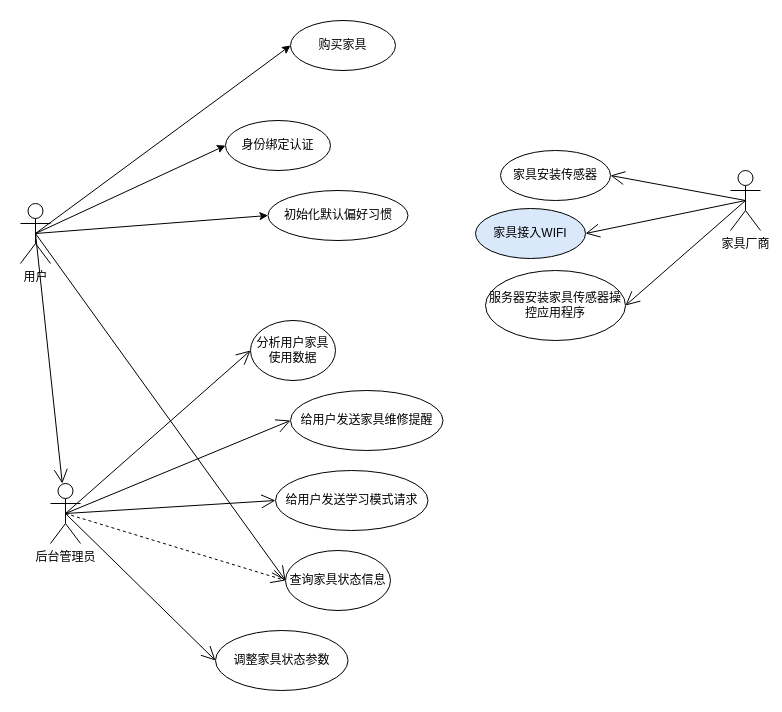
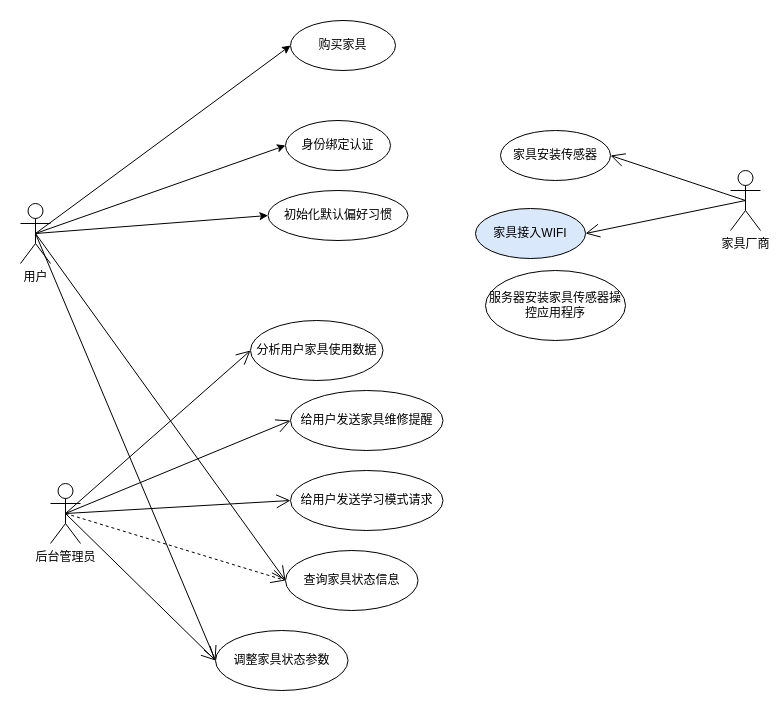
(278, 146) -> (338, 146)
(556, 176) -> (556, 156)
(685, 253) -> none
(293, 351) -> (317, 351)
(50, 365) -> (131, 461)
(352, 501) -> (367, 501)
(338, 581) -> (352, 581)
